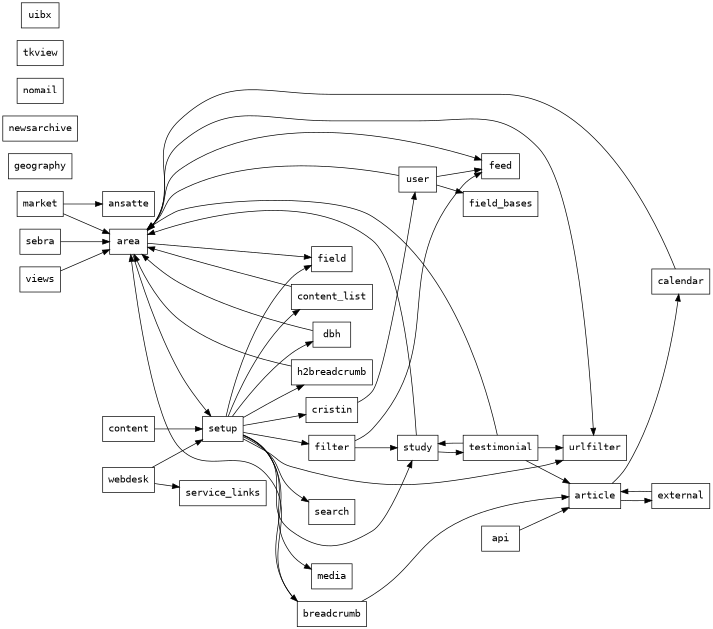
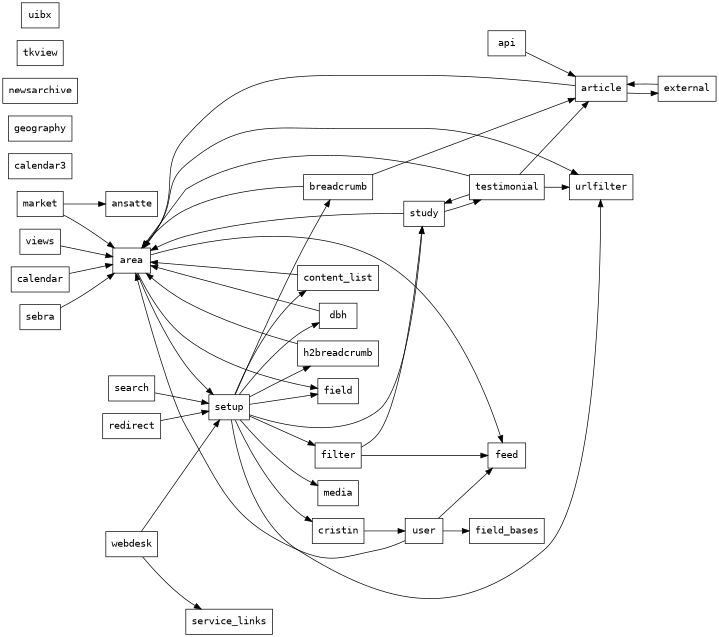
(40, 91) -> none
none -> (40, 166)
(657, 397) -> (314, 76)
(129, 429) -> (132, 426)
(283, 480) -> (178, 397)
